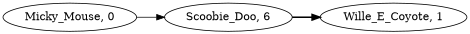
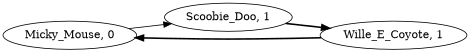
(228, 17) -> (228, 17)
none -> (232, 39)
